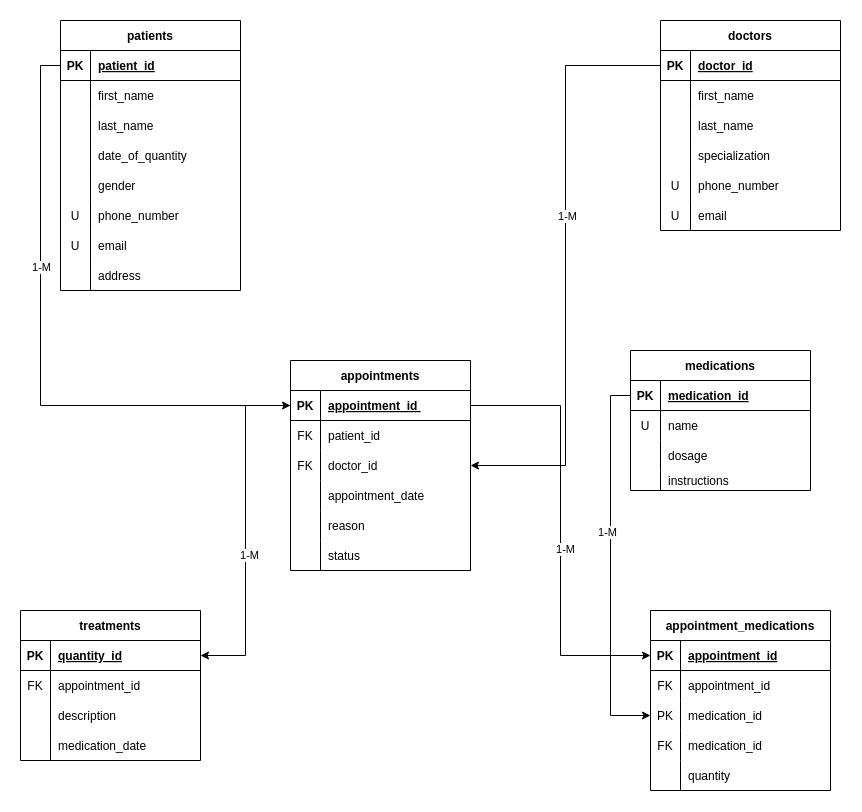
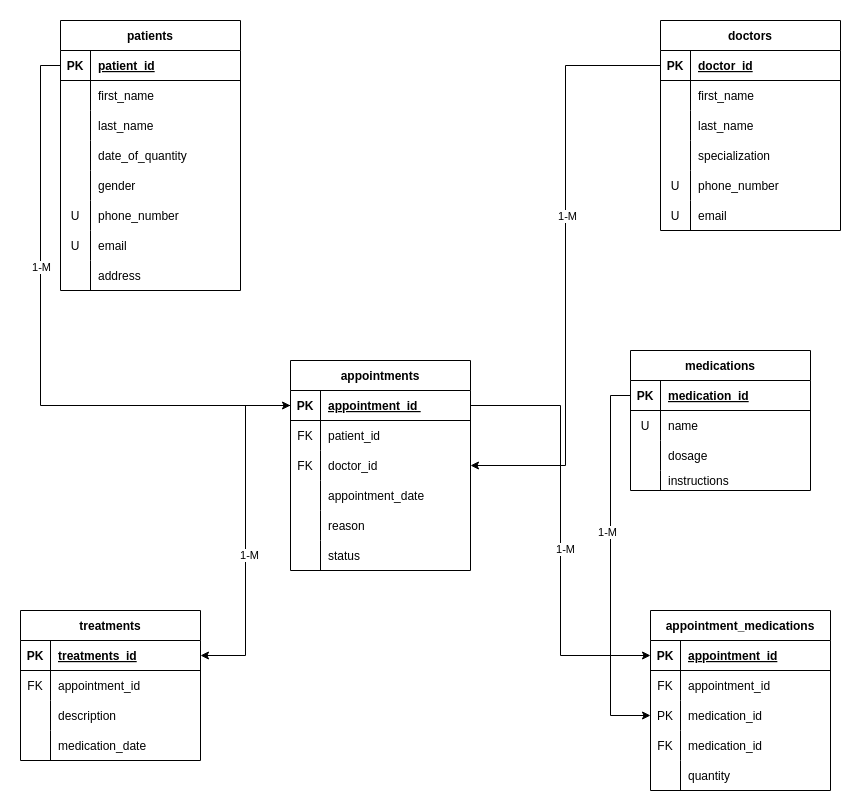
(92, 656) -> (100, 656)
